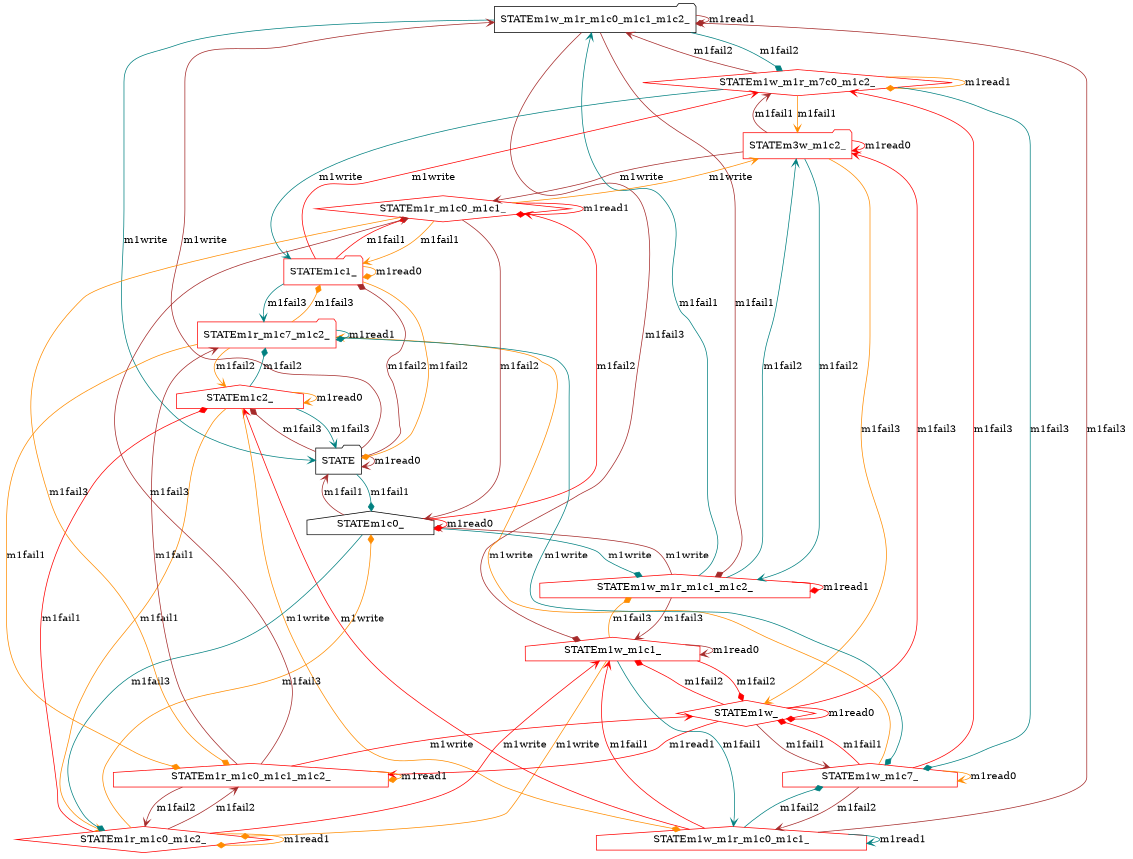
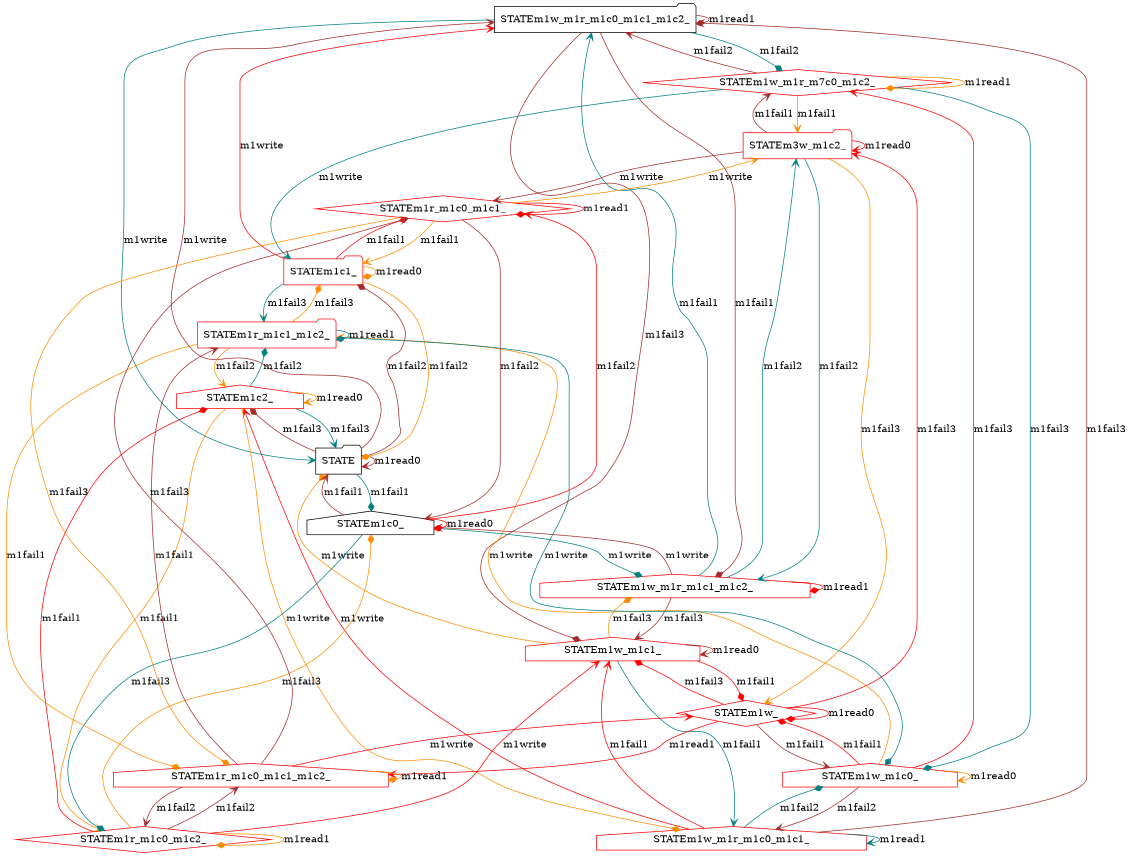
(496, 153) -> (263, 65)
(267, 335) -> (267, 335)
(704, 682) -> (704, 682)
(757, 682) -> (757, 682)
(870, 776) -> (870, 776)
(470, 822) -> (385, 601)
